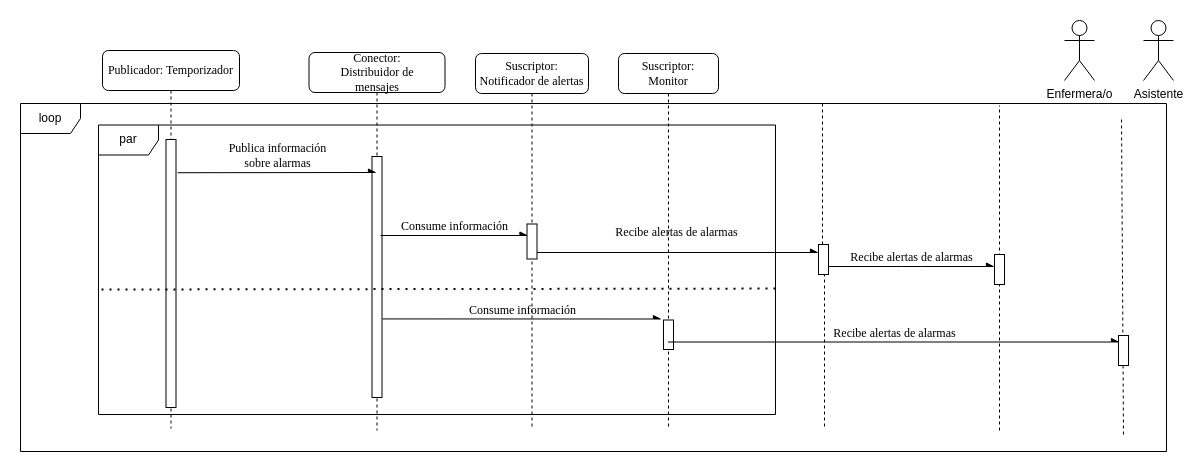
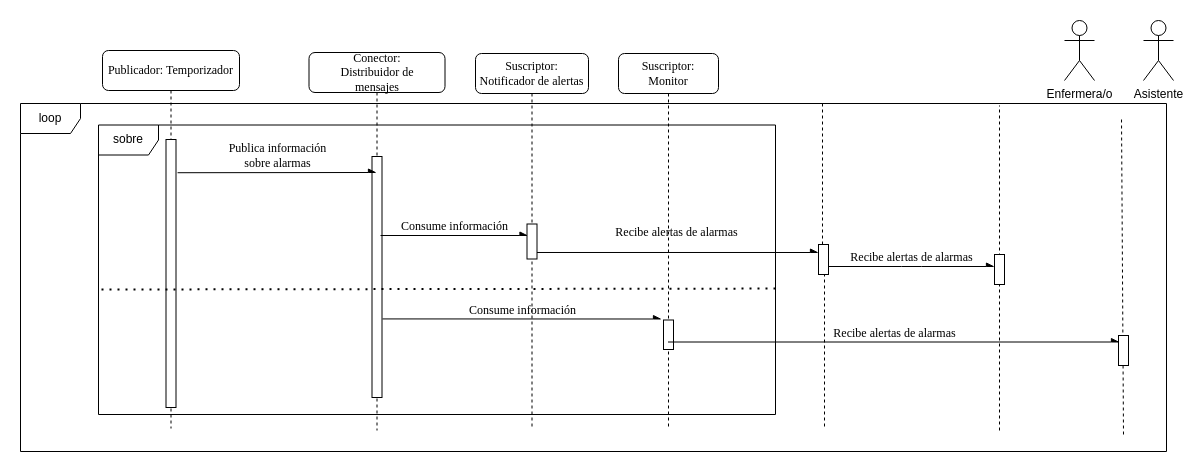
(129, 140) -> (129, 140)
